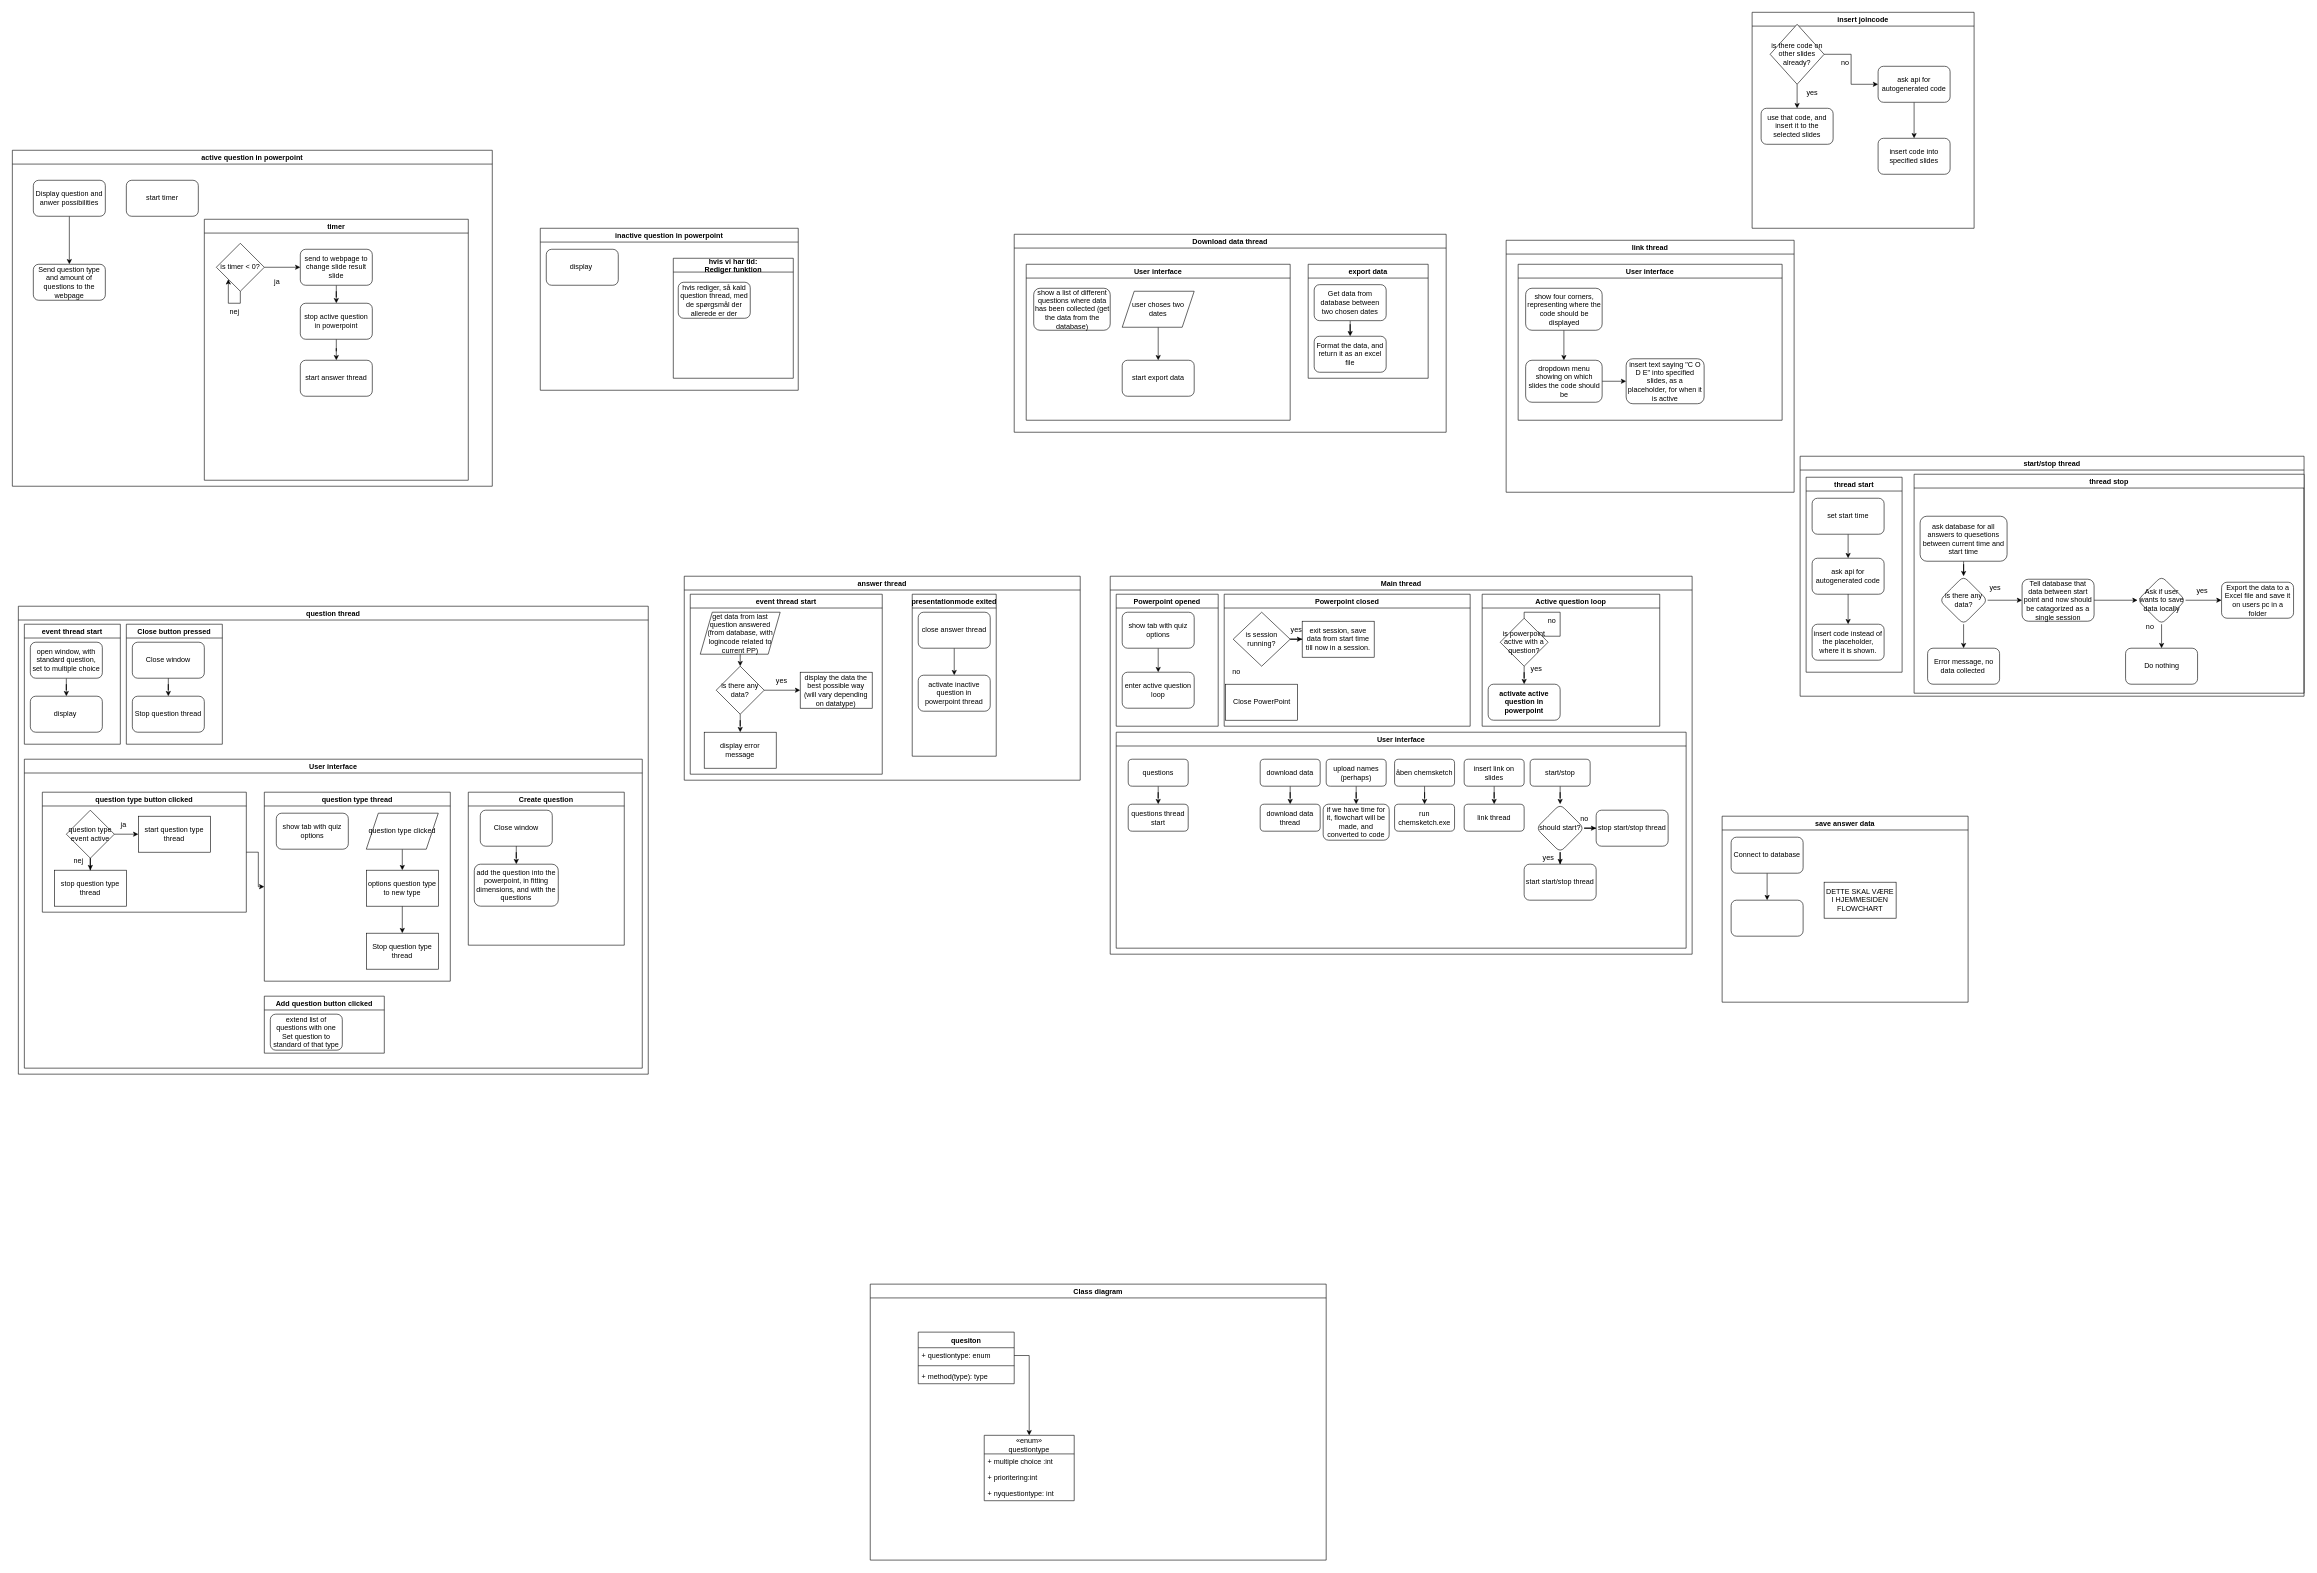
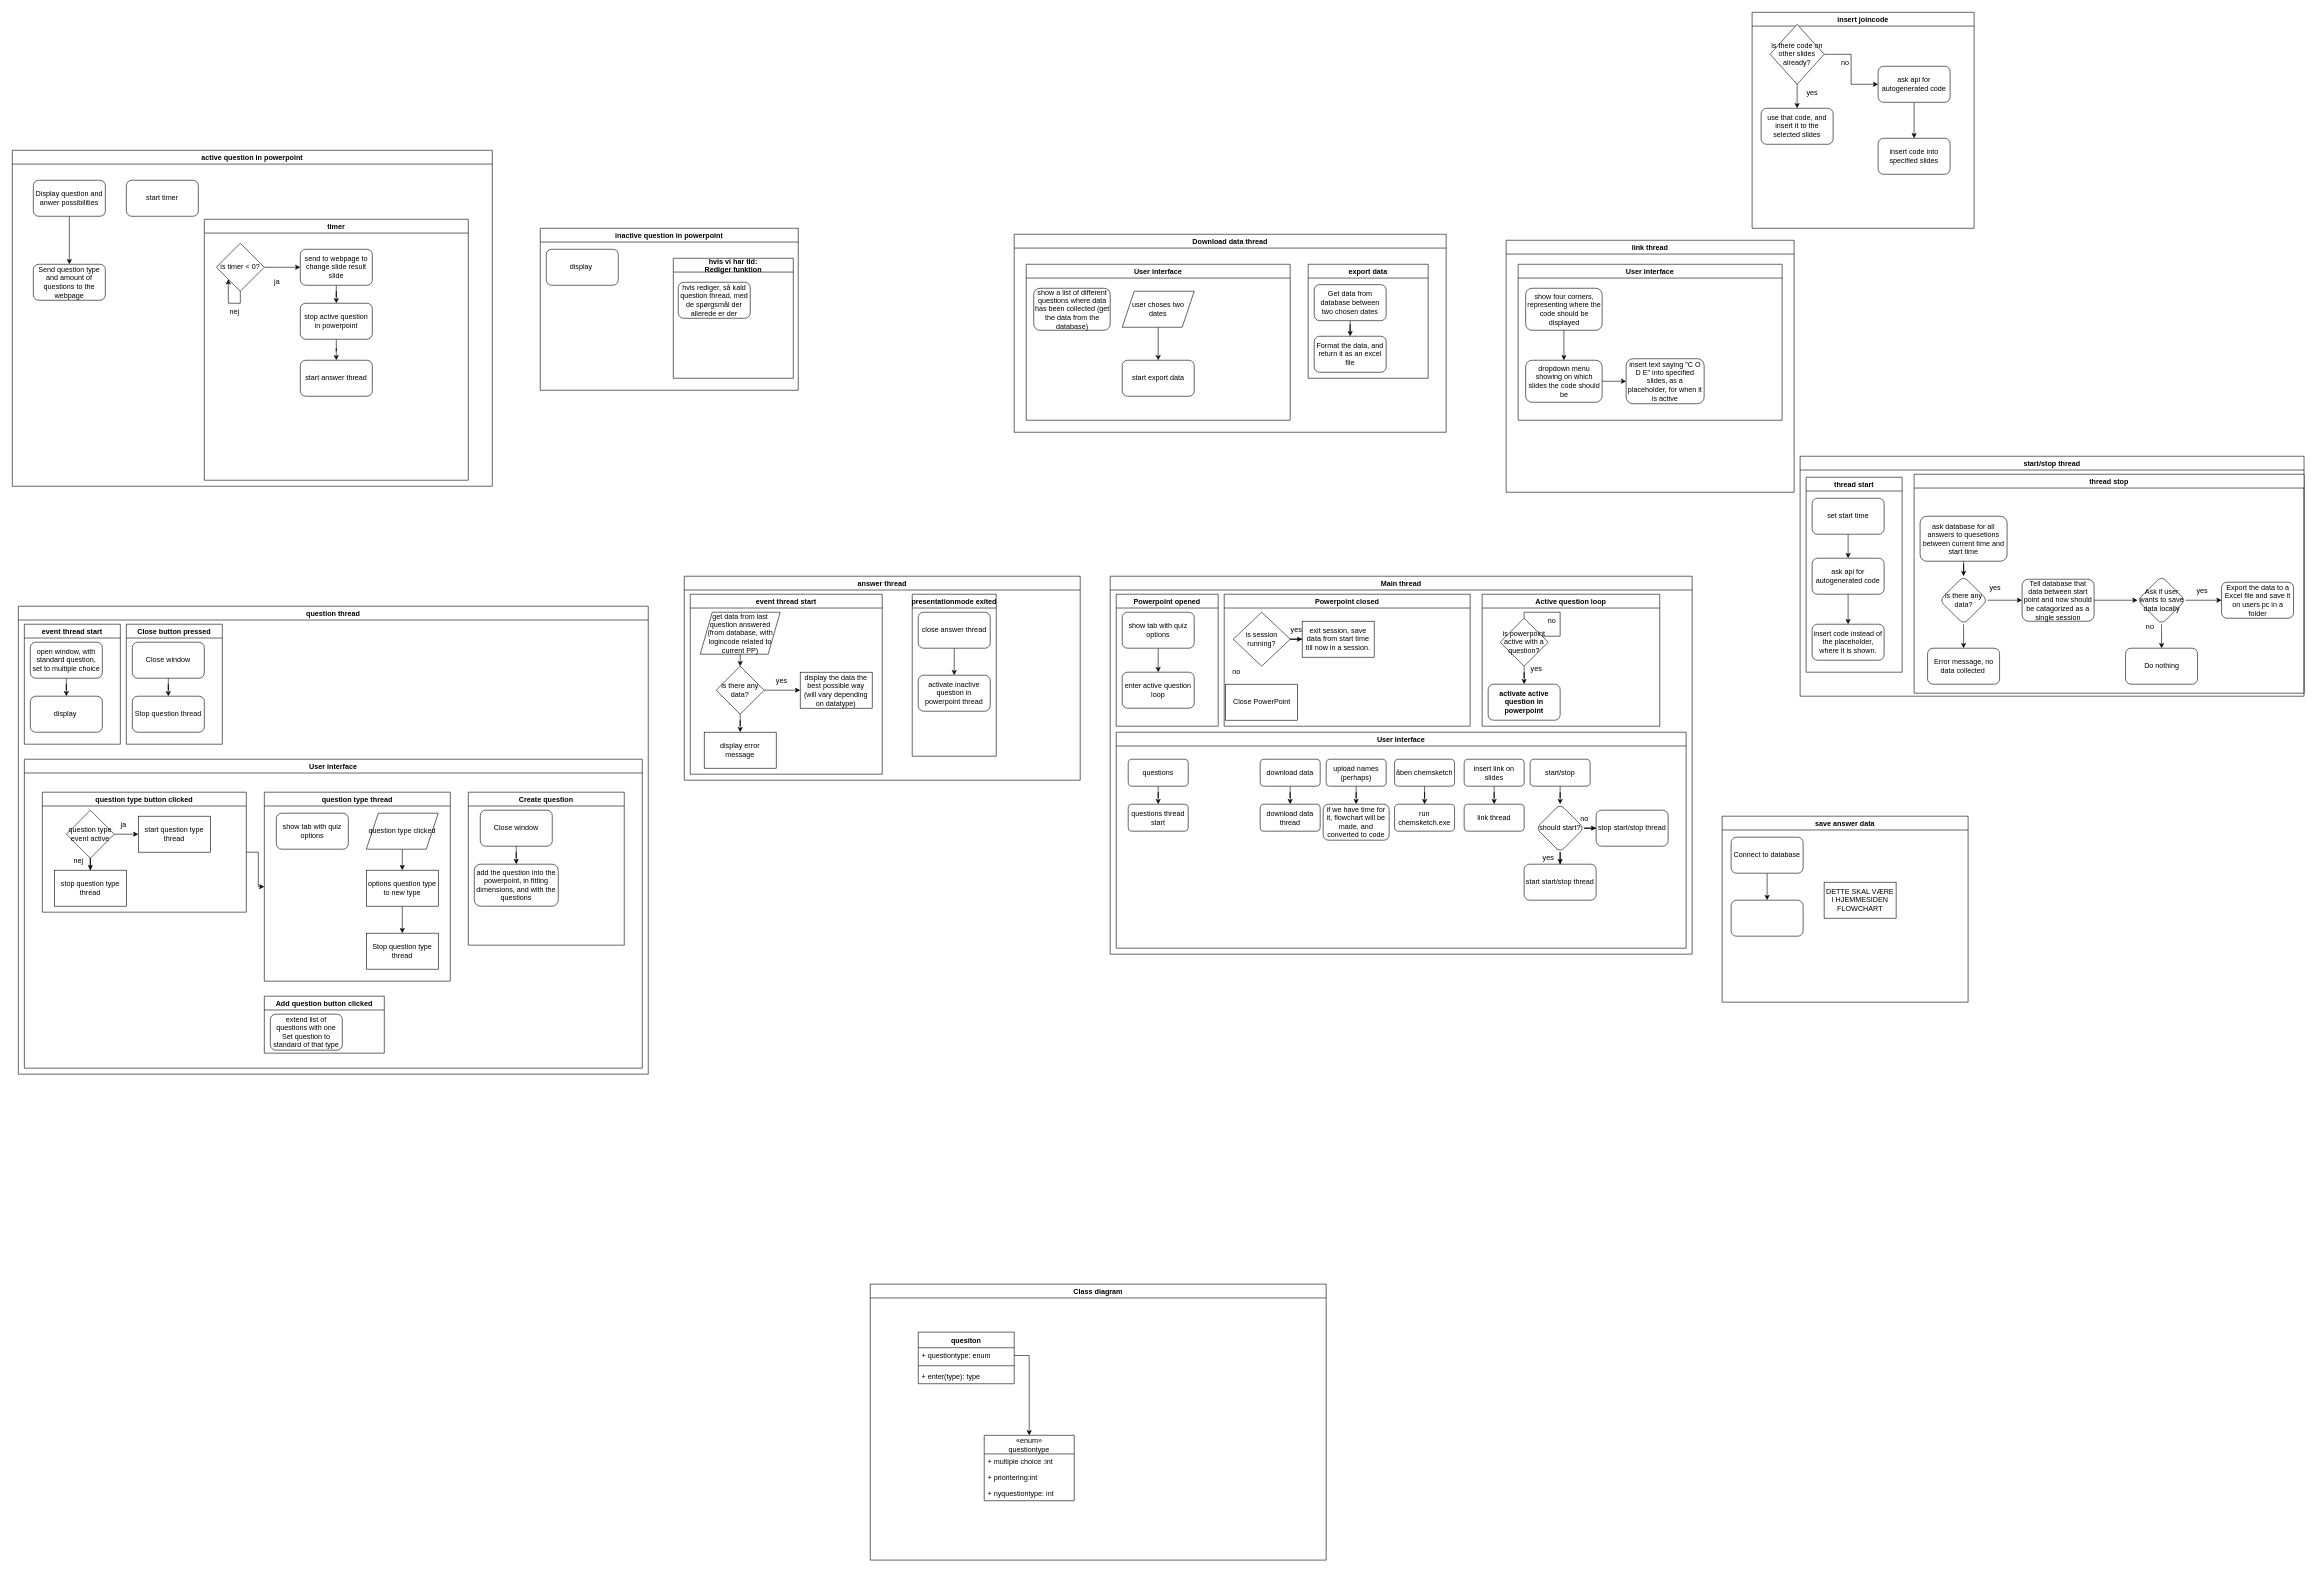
(959, 1376) -> (957, 1376)
